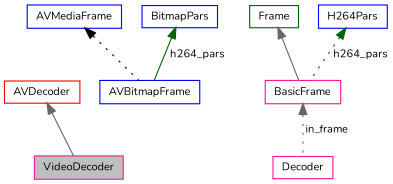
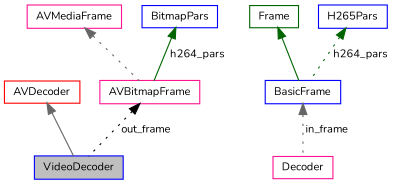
(74, 17) -> (74, 17)
(353, 17) -> (353, 17)
(116, 58) -> (116, 58)
(290, 59) -> (290, 59)
(150, 92) -> (150, 92)
(303, 92) -> (303, 92)
none -> (110, 134)
(79, 168) -> (79, 168)
